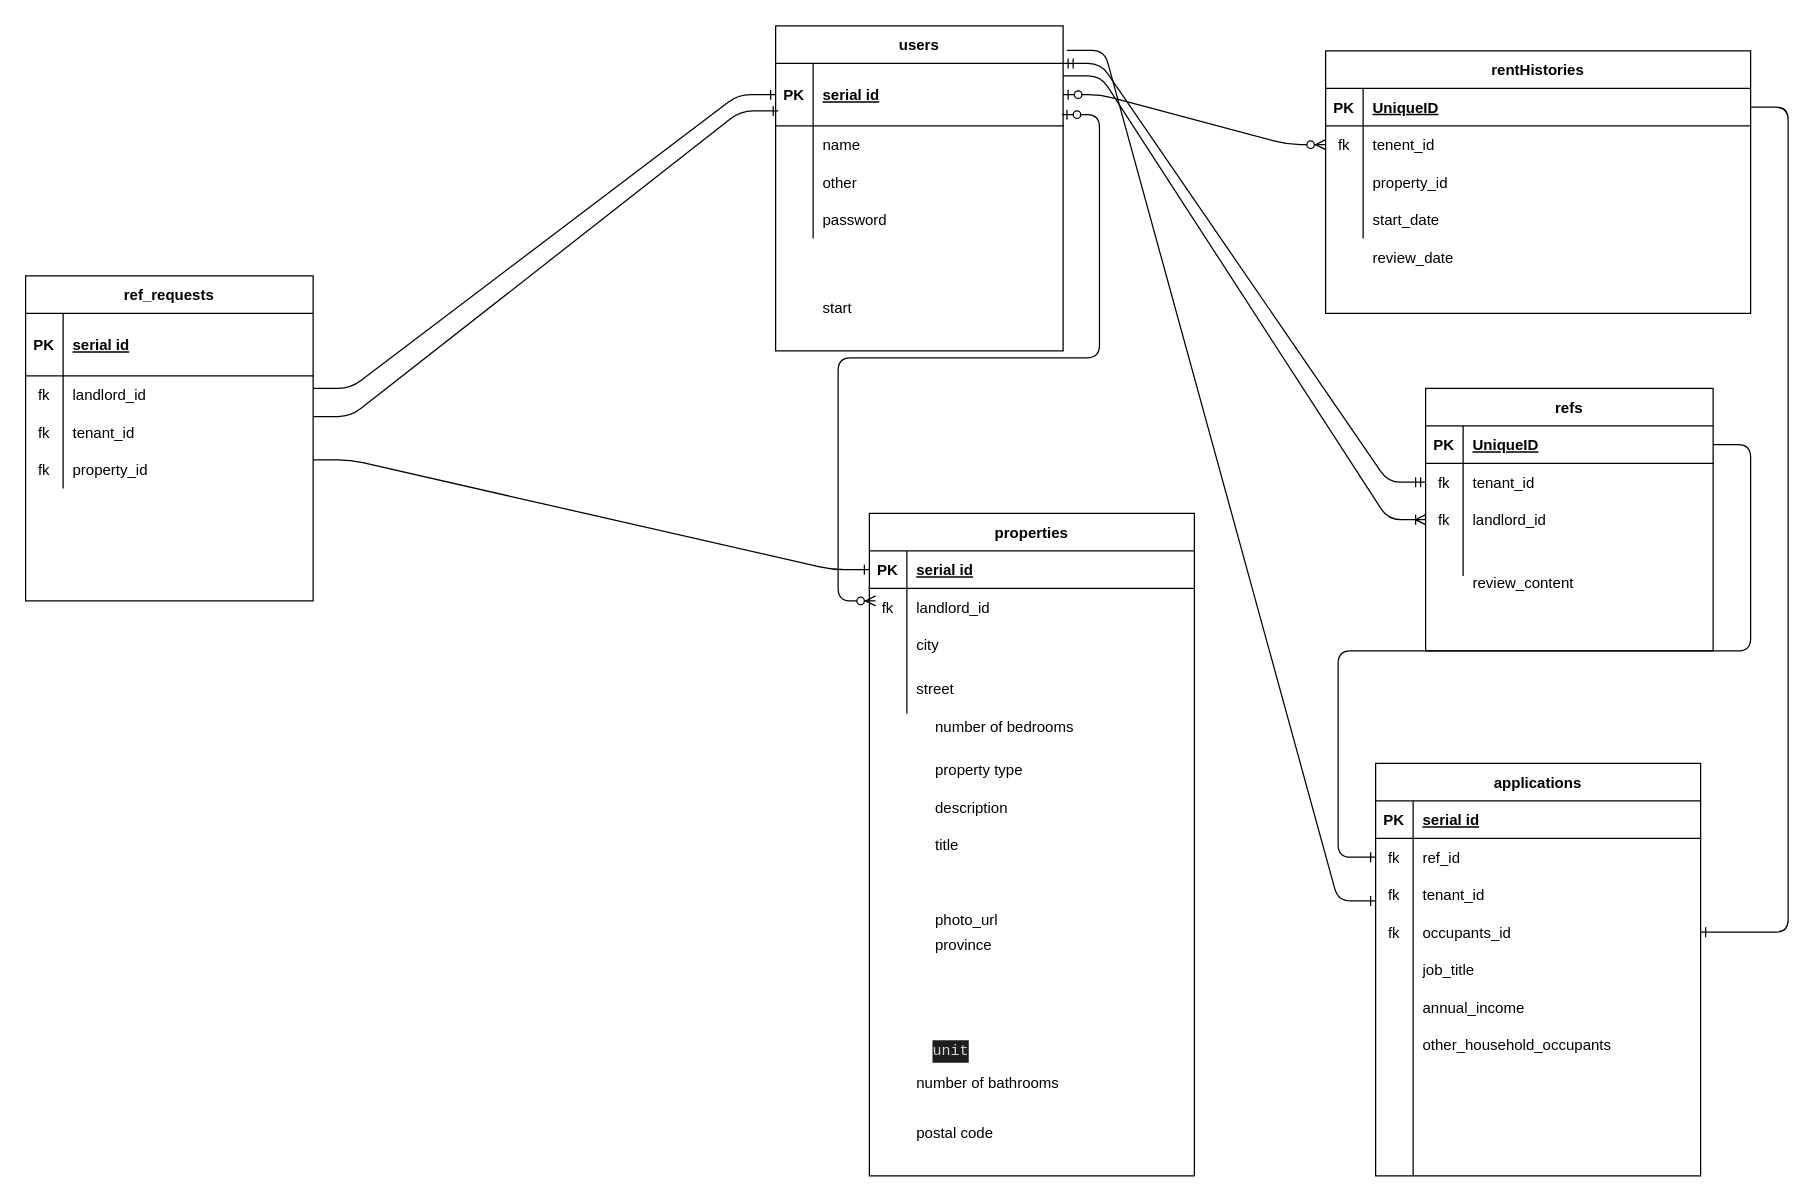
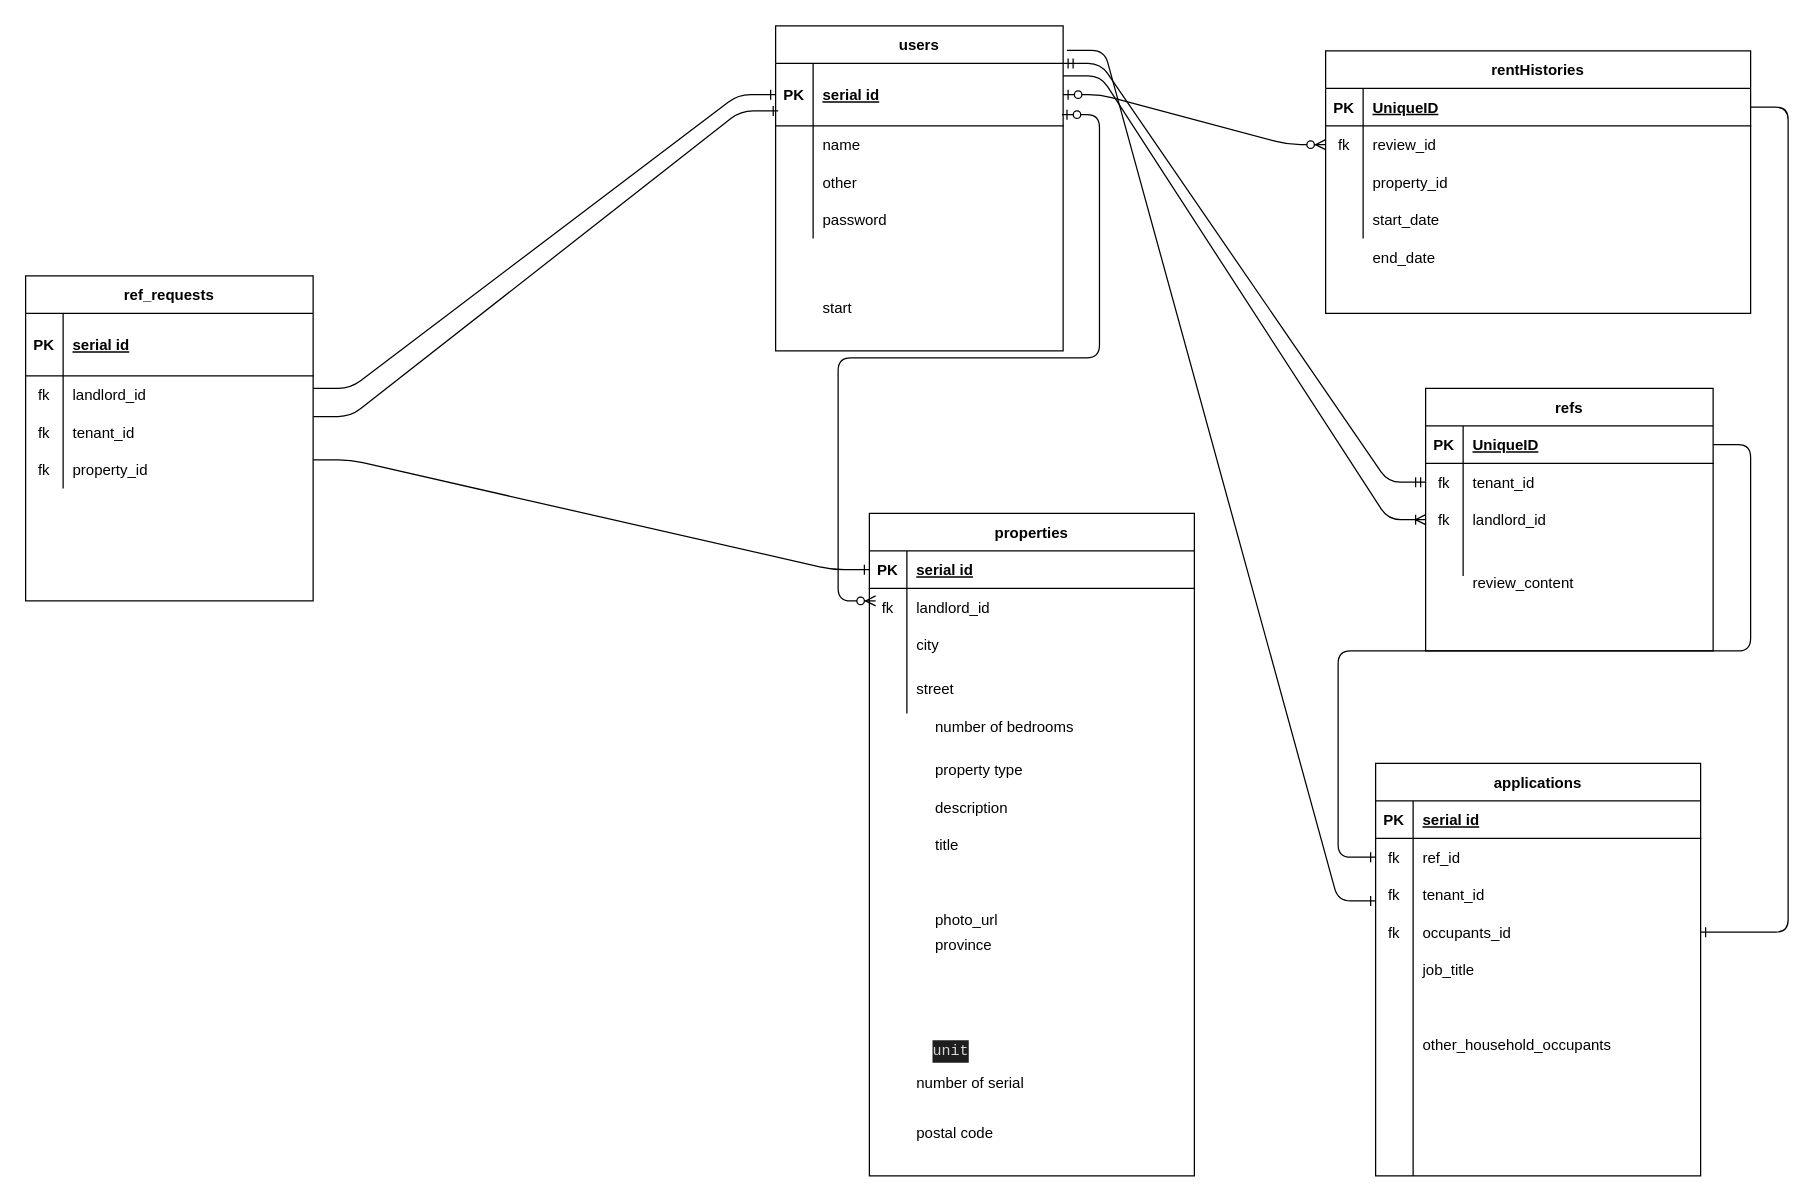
(1408, 145) -> (1406, 145)
(1417, 258) -> (1406, 258)
(1557, 1007) -> none
(992, 1083) -> (976, 1083)
